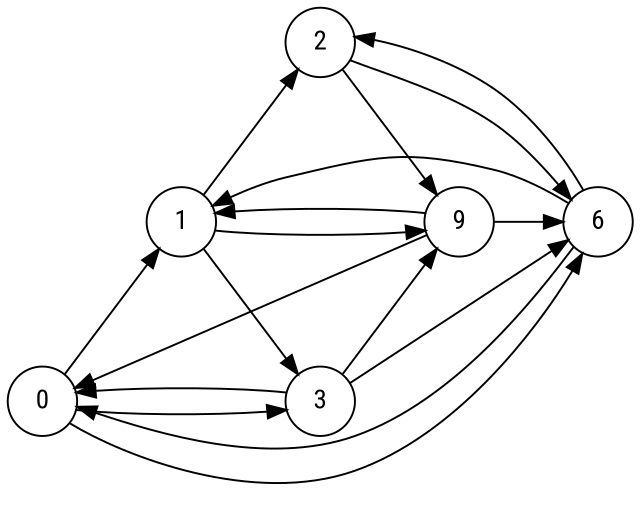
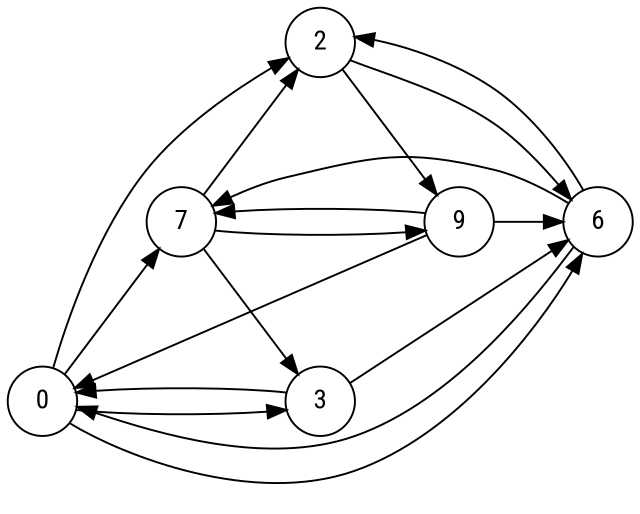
none -> (130, 193)
(181, 222) -> (181, 222)
(384, 319) -> none
